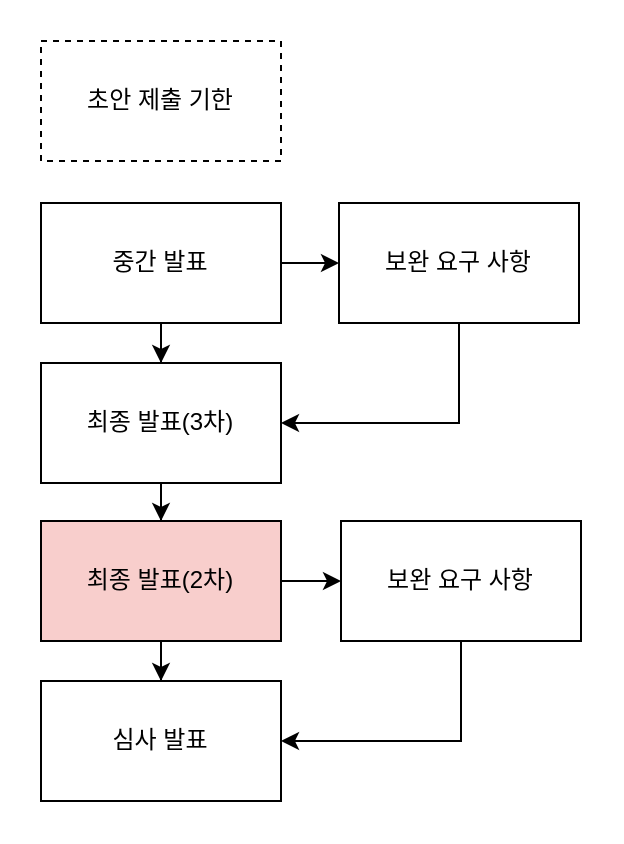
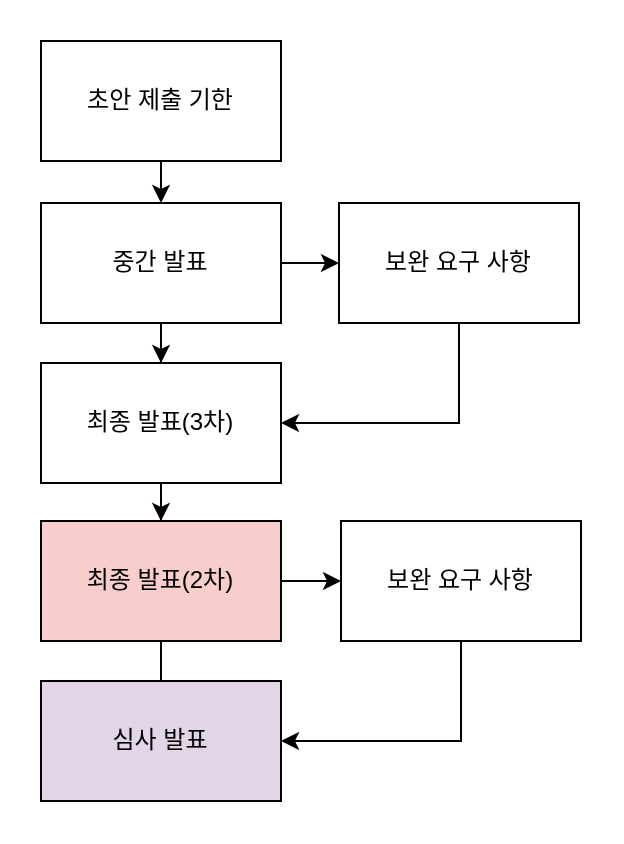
(161, 101) -> (161, 101)
none -> (161, 189)
(161, 666) -> (161, 671)
(161, 741) -> (161, 741)
